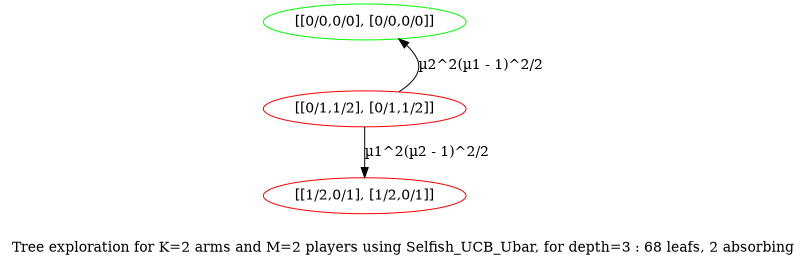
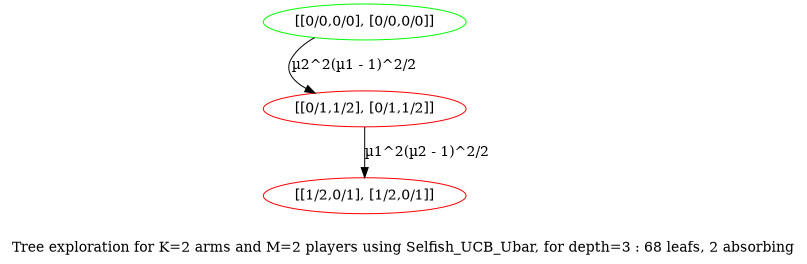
(418, 71) -> (290, 61)
